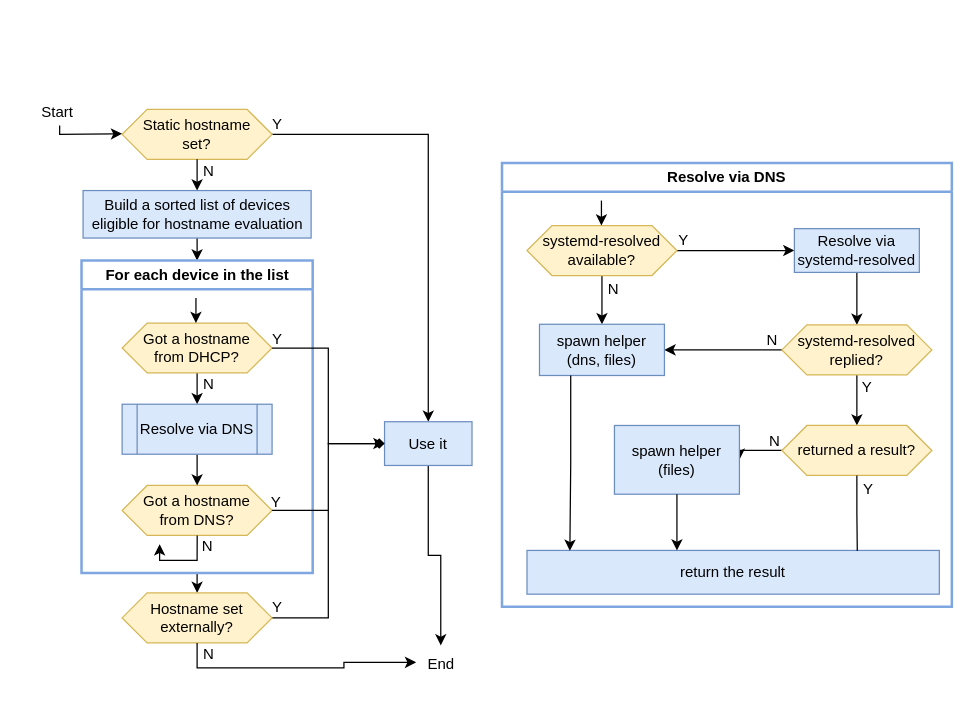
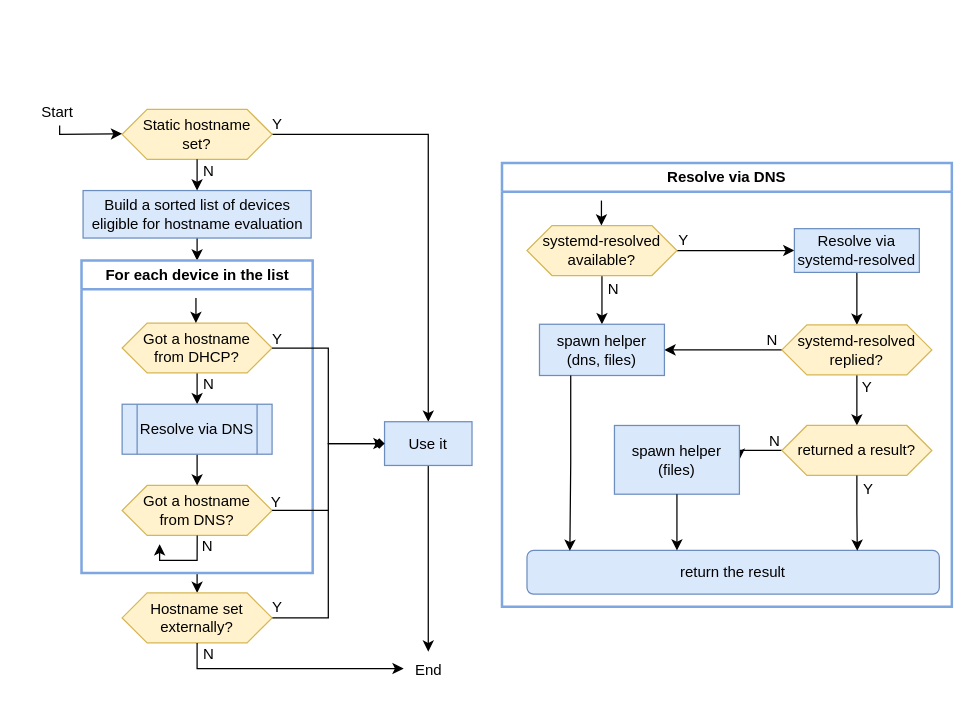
(857, 544) -> (857, 541)
(733, 573) -> (733, 573)
(441, 664) -> (428, 671)
